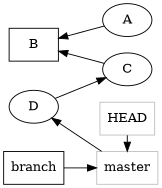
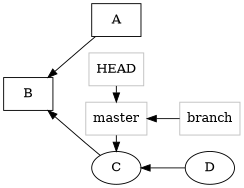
(127, 20) -> (116, 20)
(80, 137) -> (116, 139)
(34, 168) -> (210, 119)
